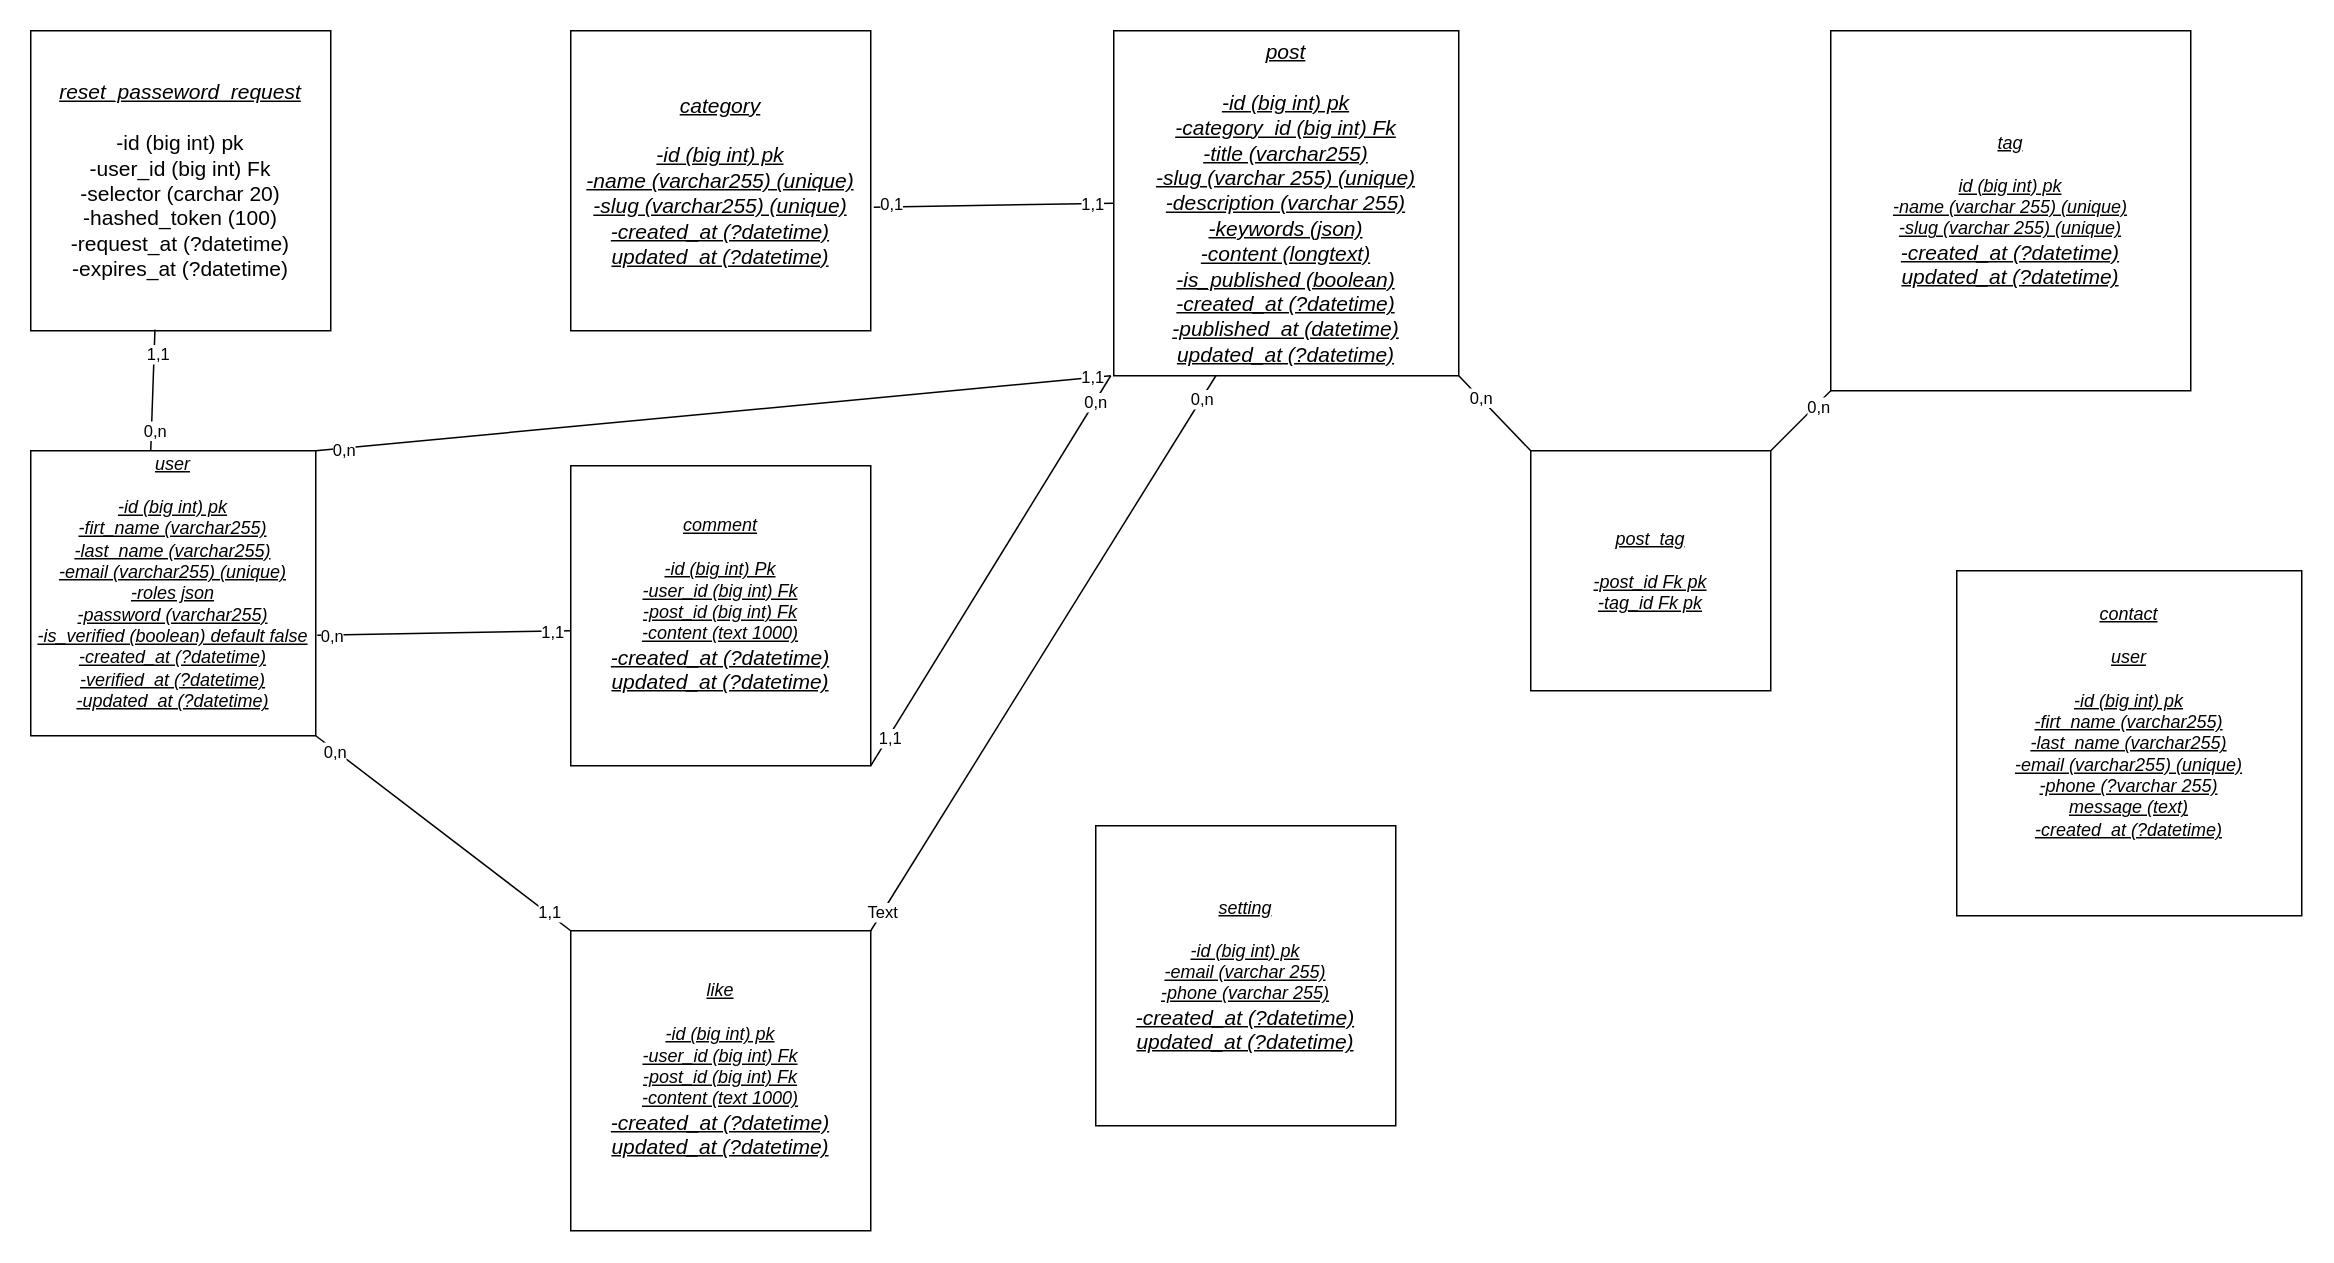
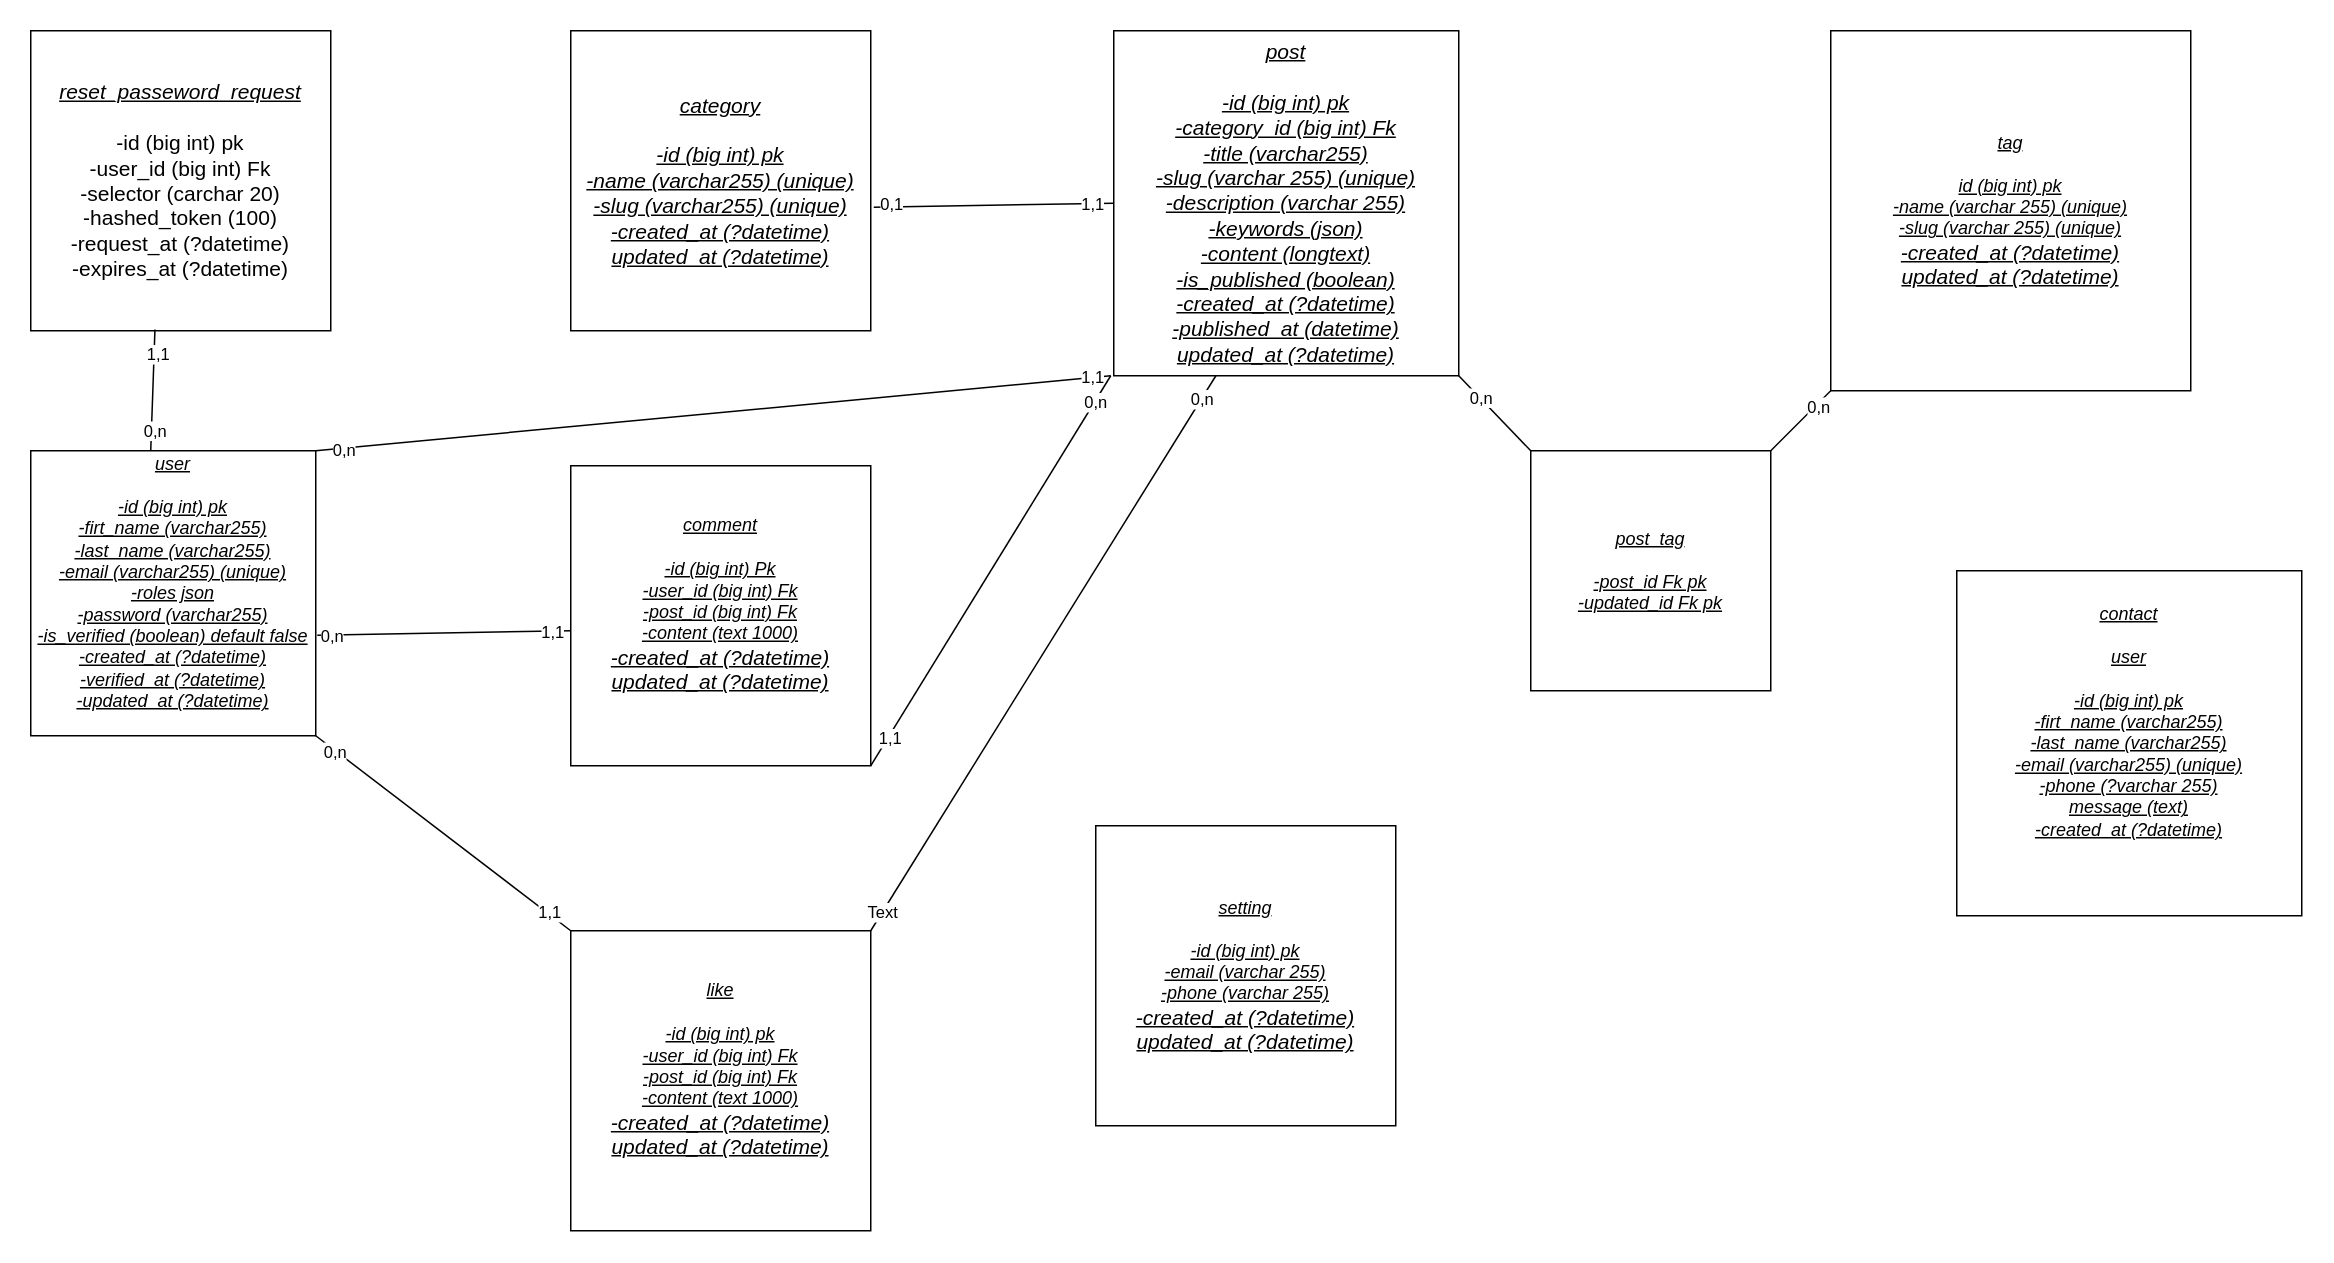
(1651, 571) -> (1651, 571)
